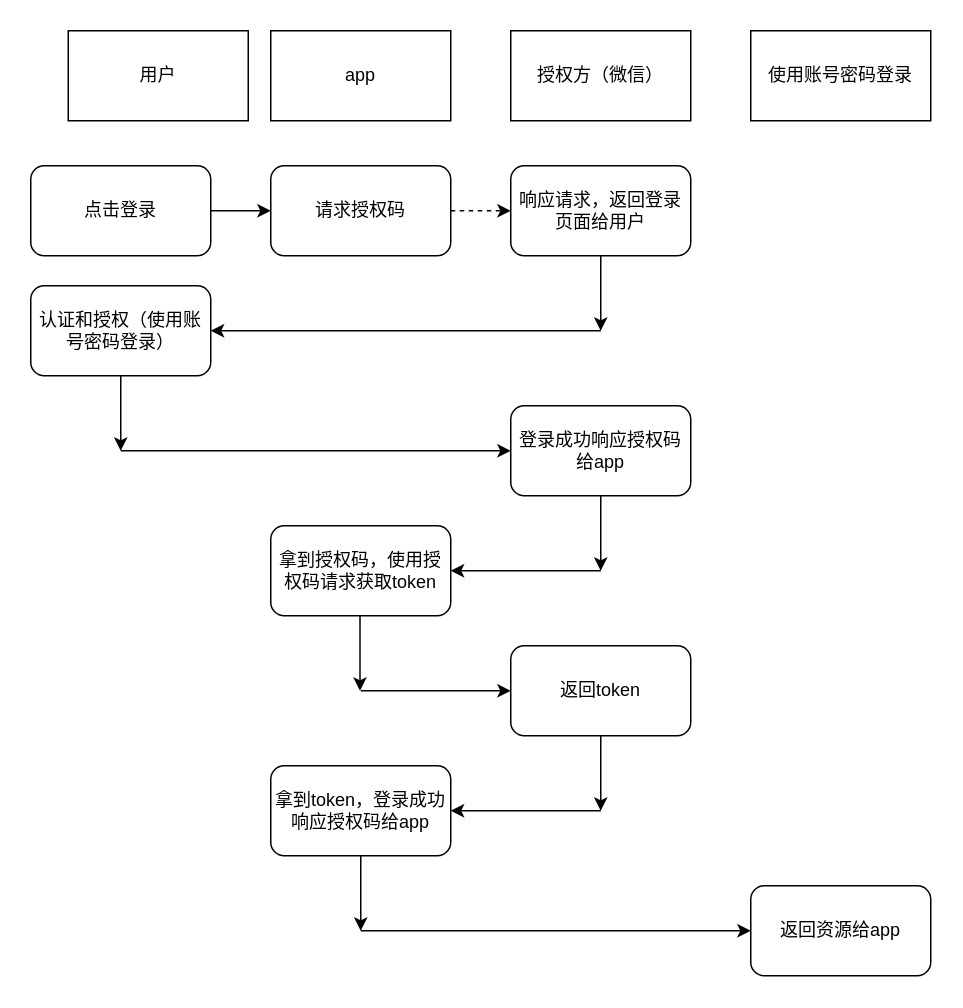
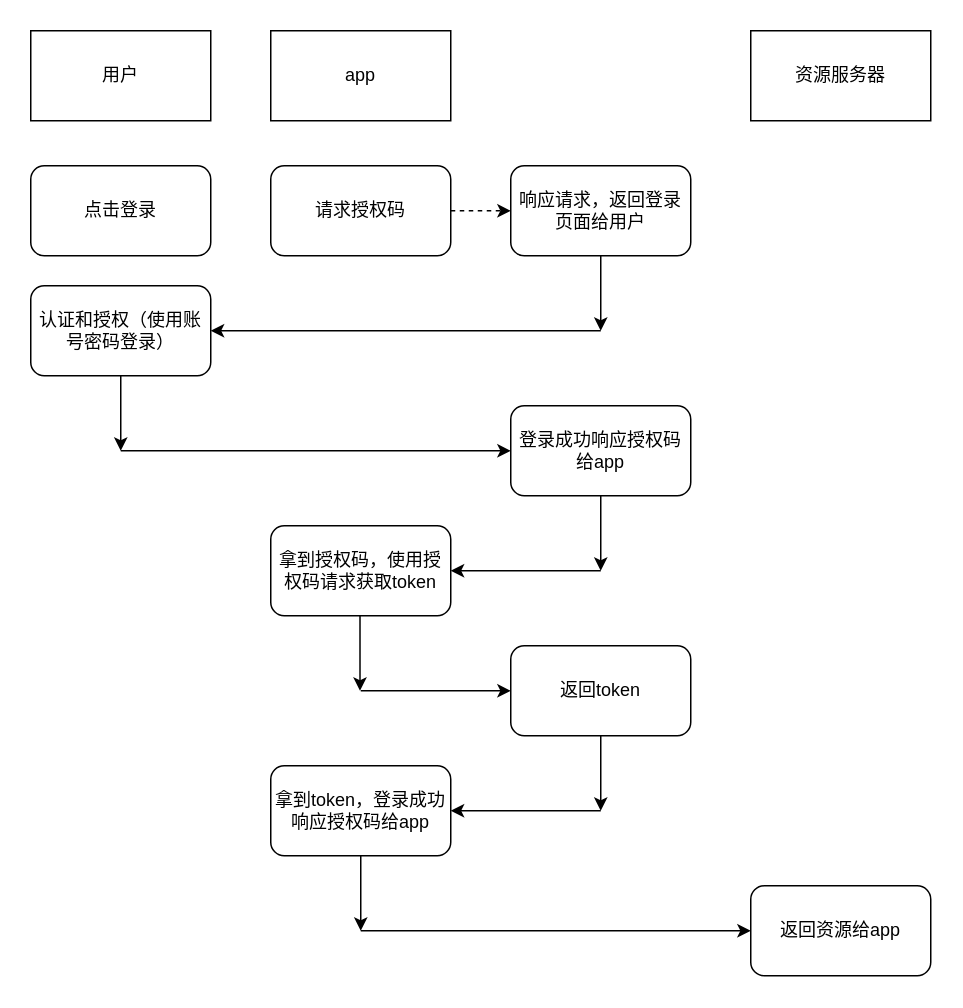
(158, 76) -> (121, 76)
(601, 76) -> none
(841, 76) -> (841, 76)
(236, 211) -> none
